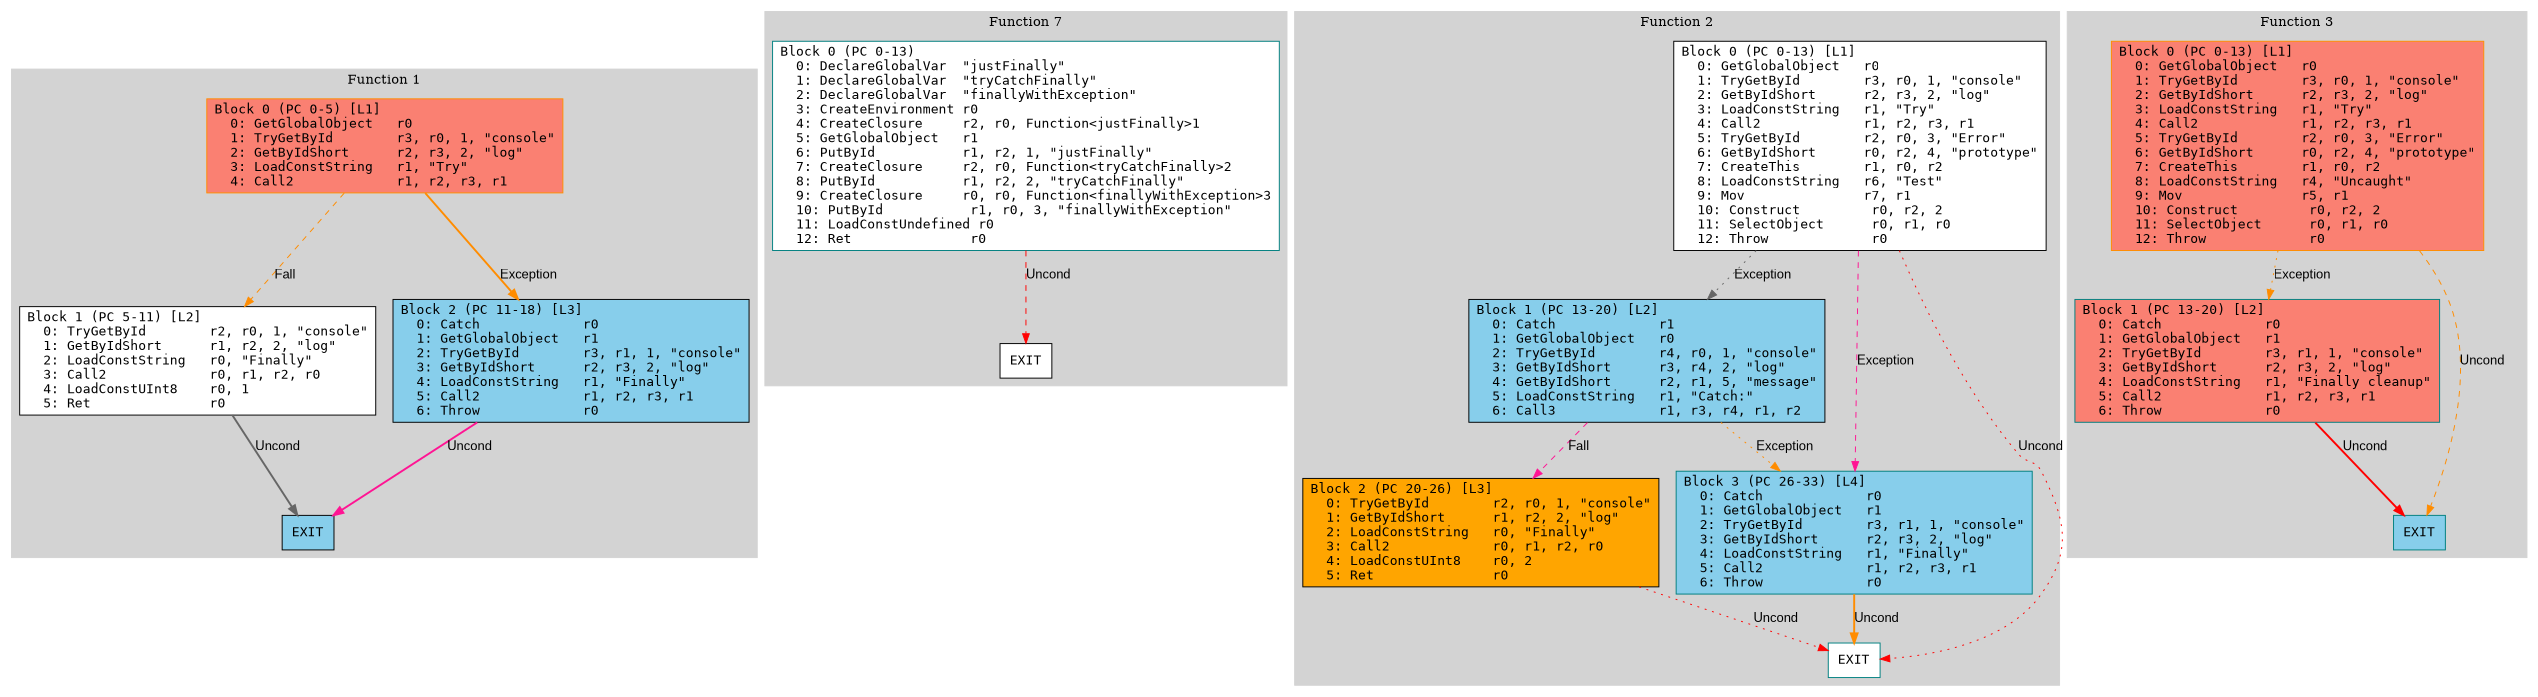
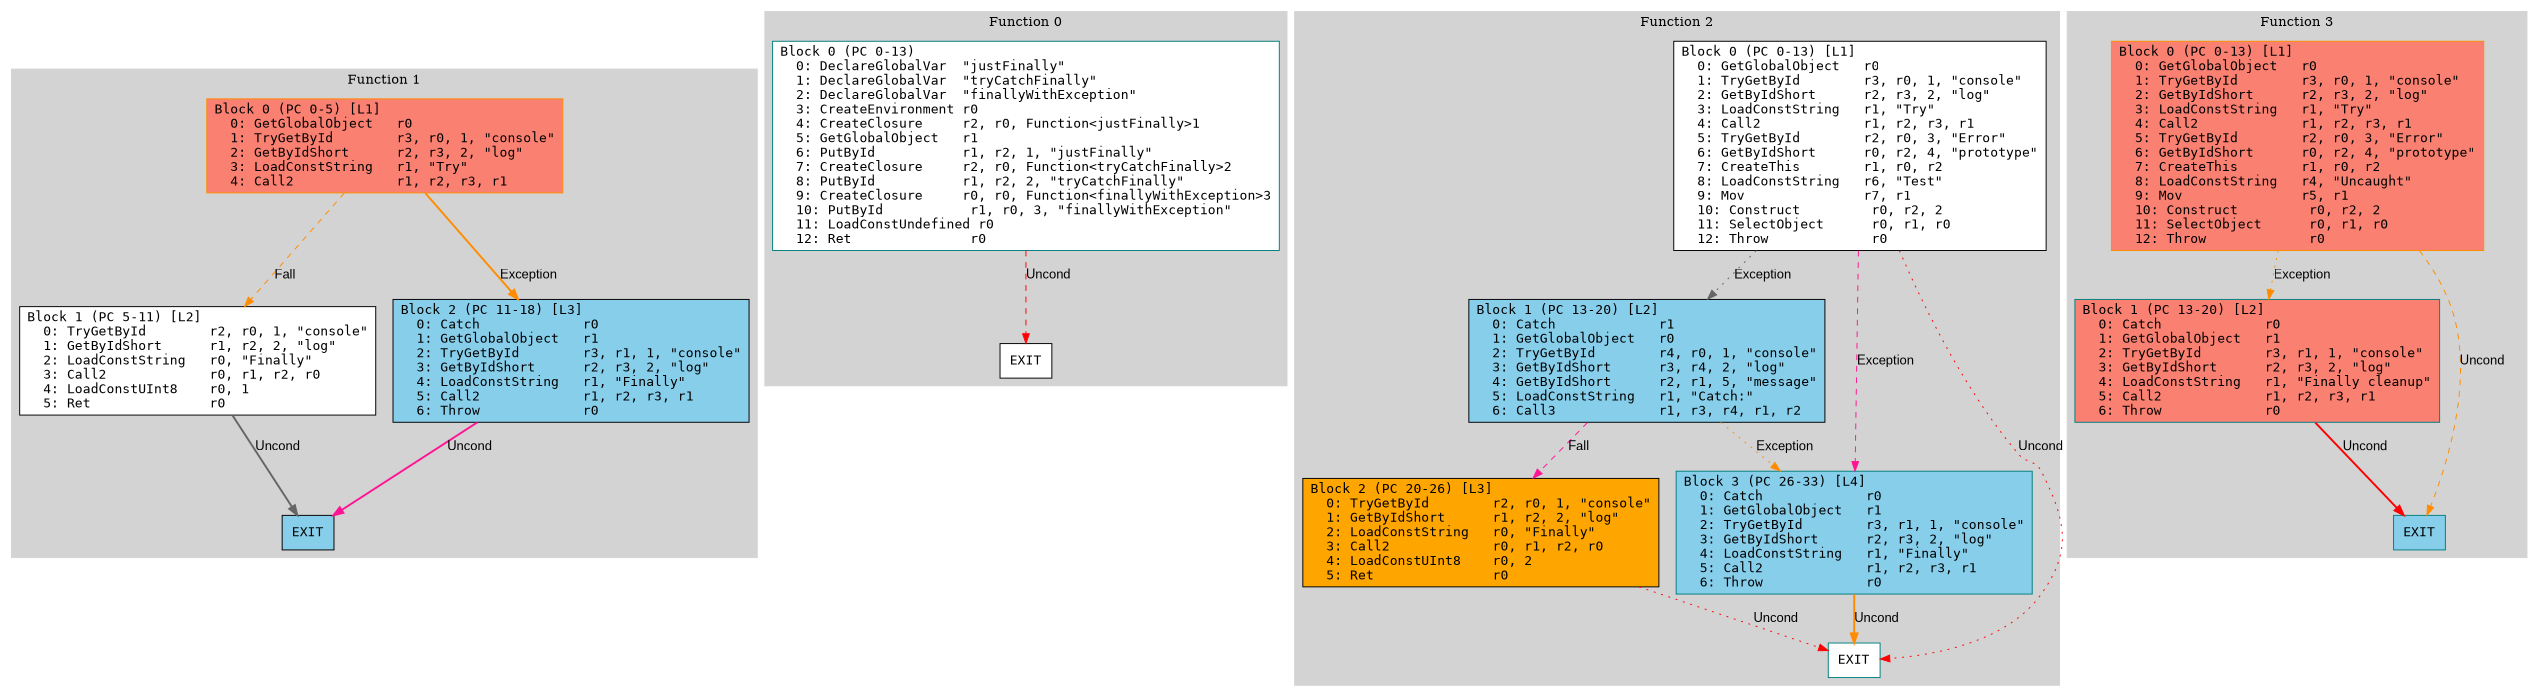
(1026, 23) -> (1026, 23)
